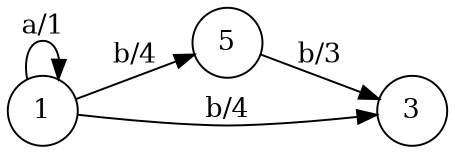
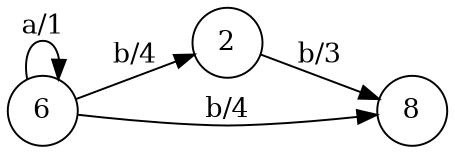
(228, 43) -> (228, 43)
(43, 111) -> (43, 111)
(412, 111) -> (412, 111)
